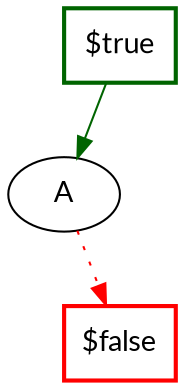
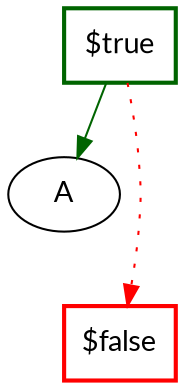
(88, 258) -> (140, 184)
